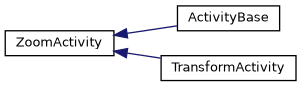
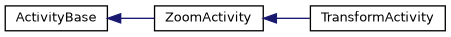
(152, 30) -> (138, 18)
